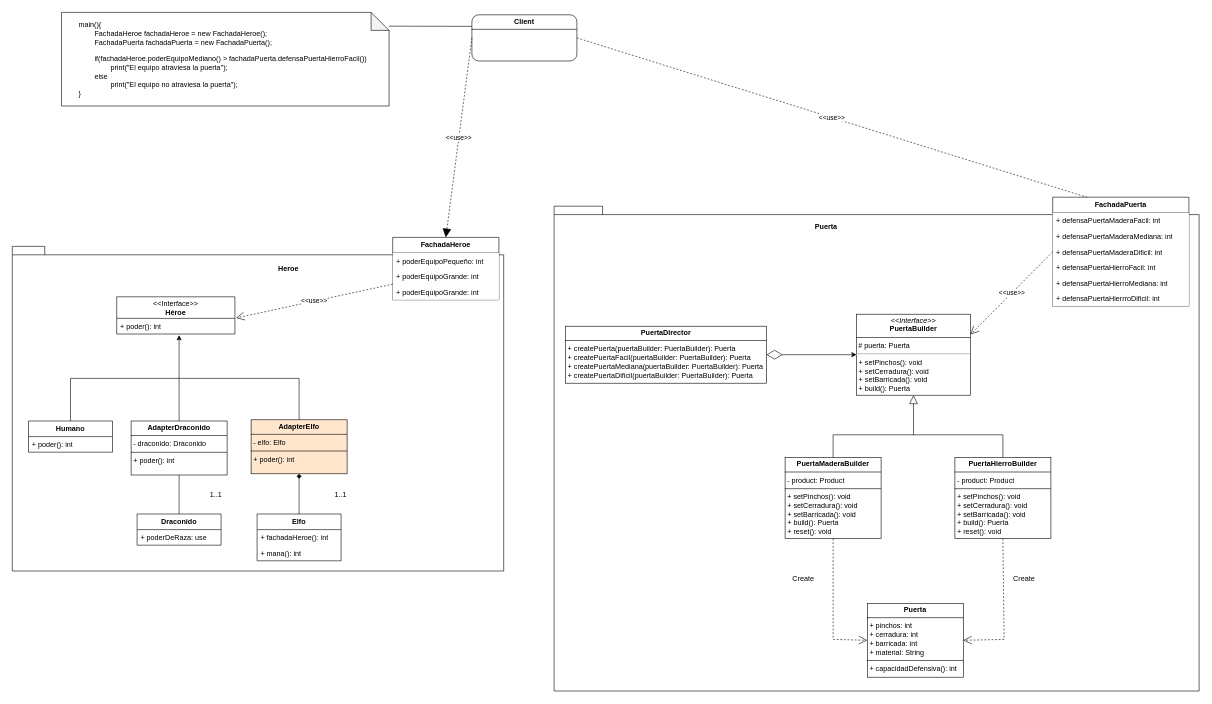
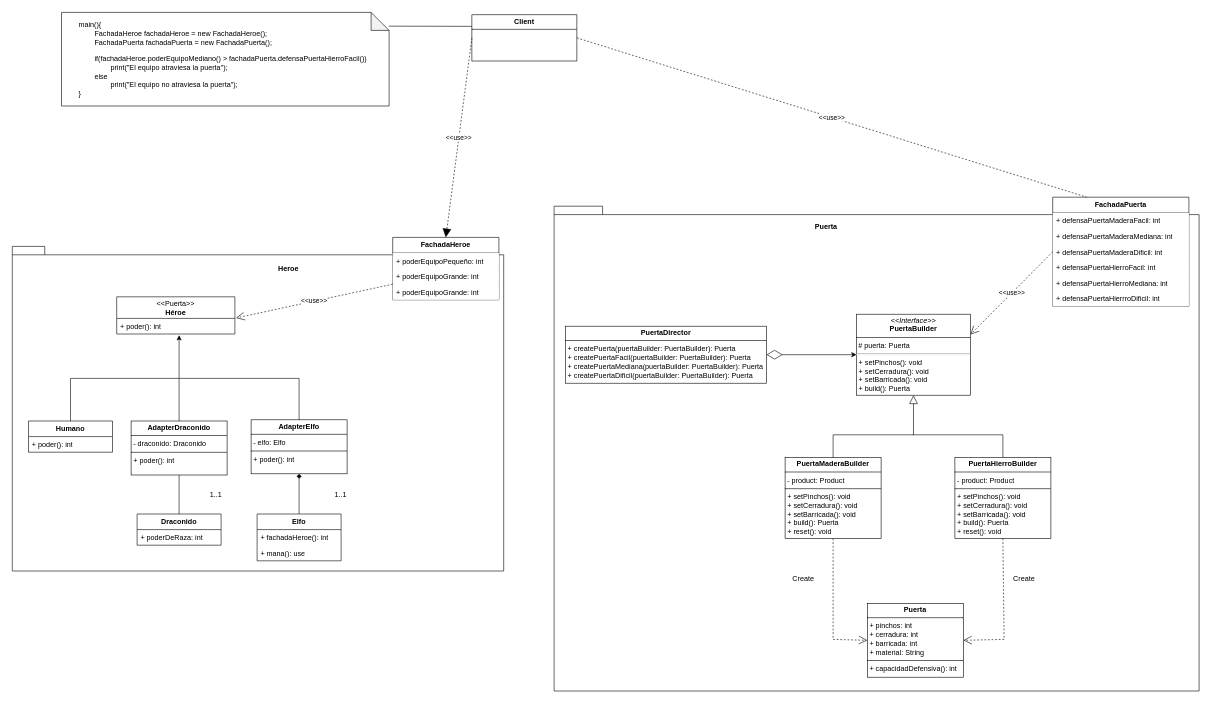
(524, 38) -> (524, 38)
(176, 308) -> (176, 308)
(299, 447) -> (299, 447)
(174, 538) -> (173, 538)
(283, 554) -> (284, 554)
